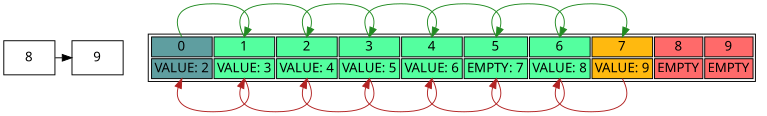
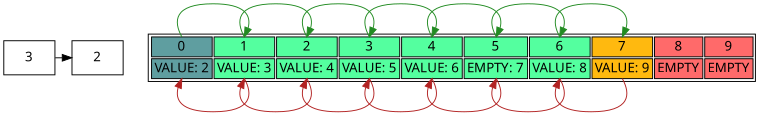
(29, 58) -> (29, 58)
(98, 58) -> (98, 58)
